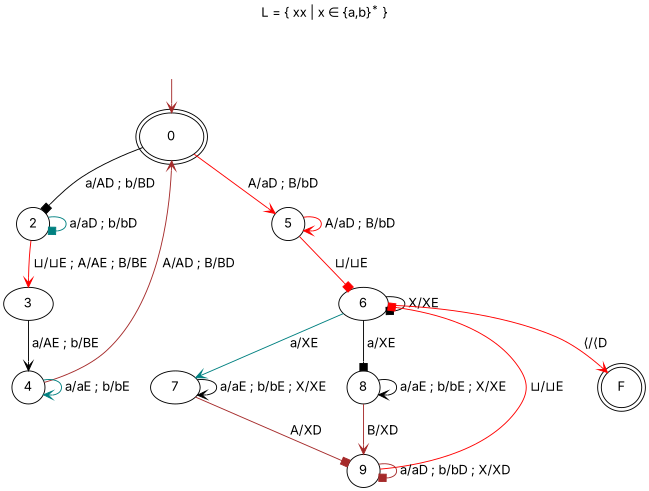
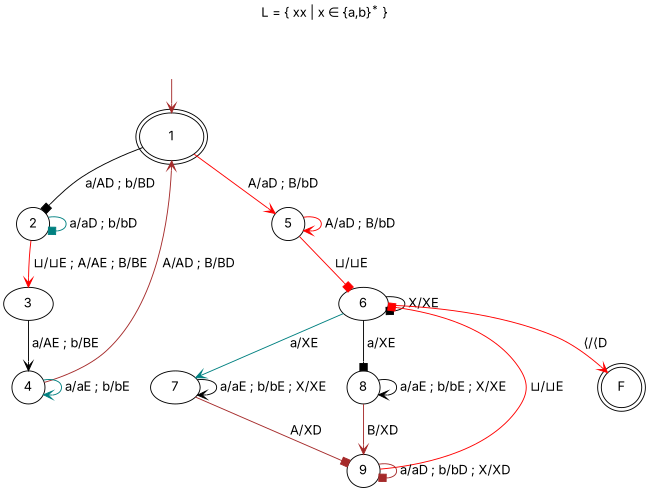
(172, 137) -> (172, 137)
